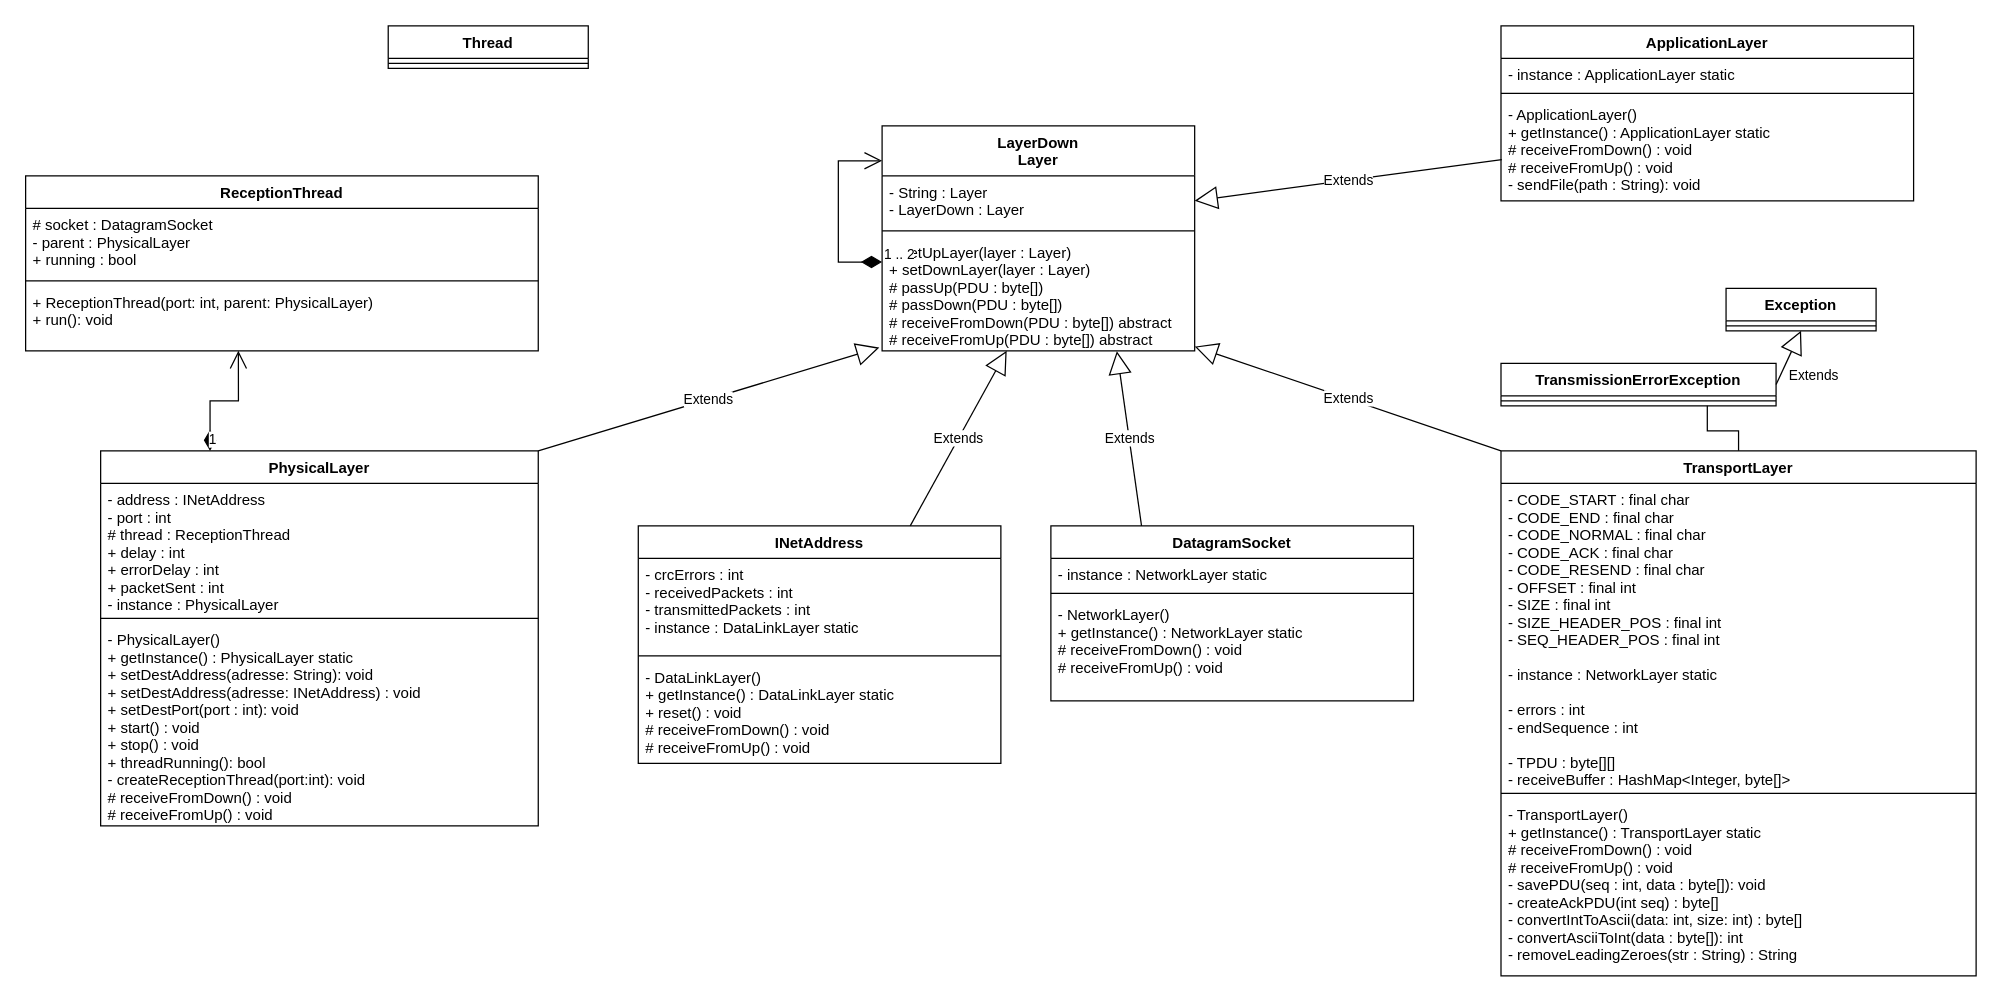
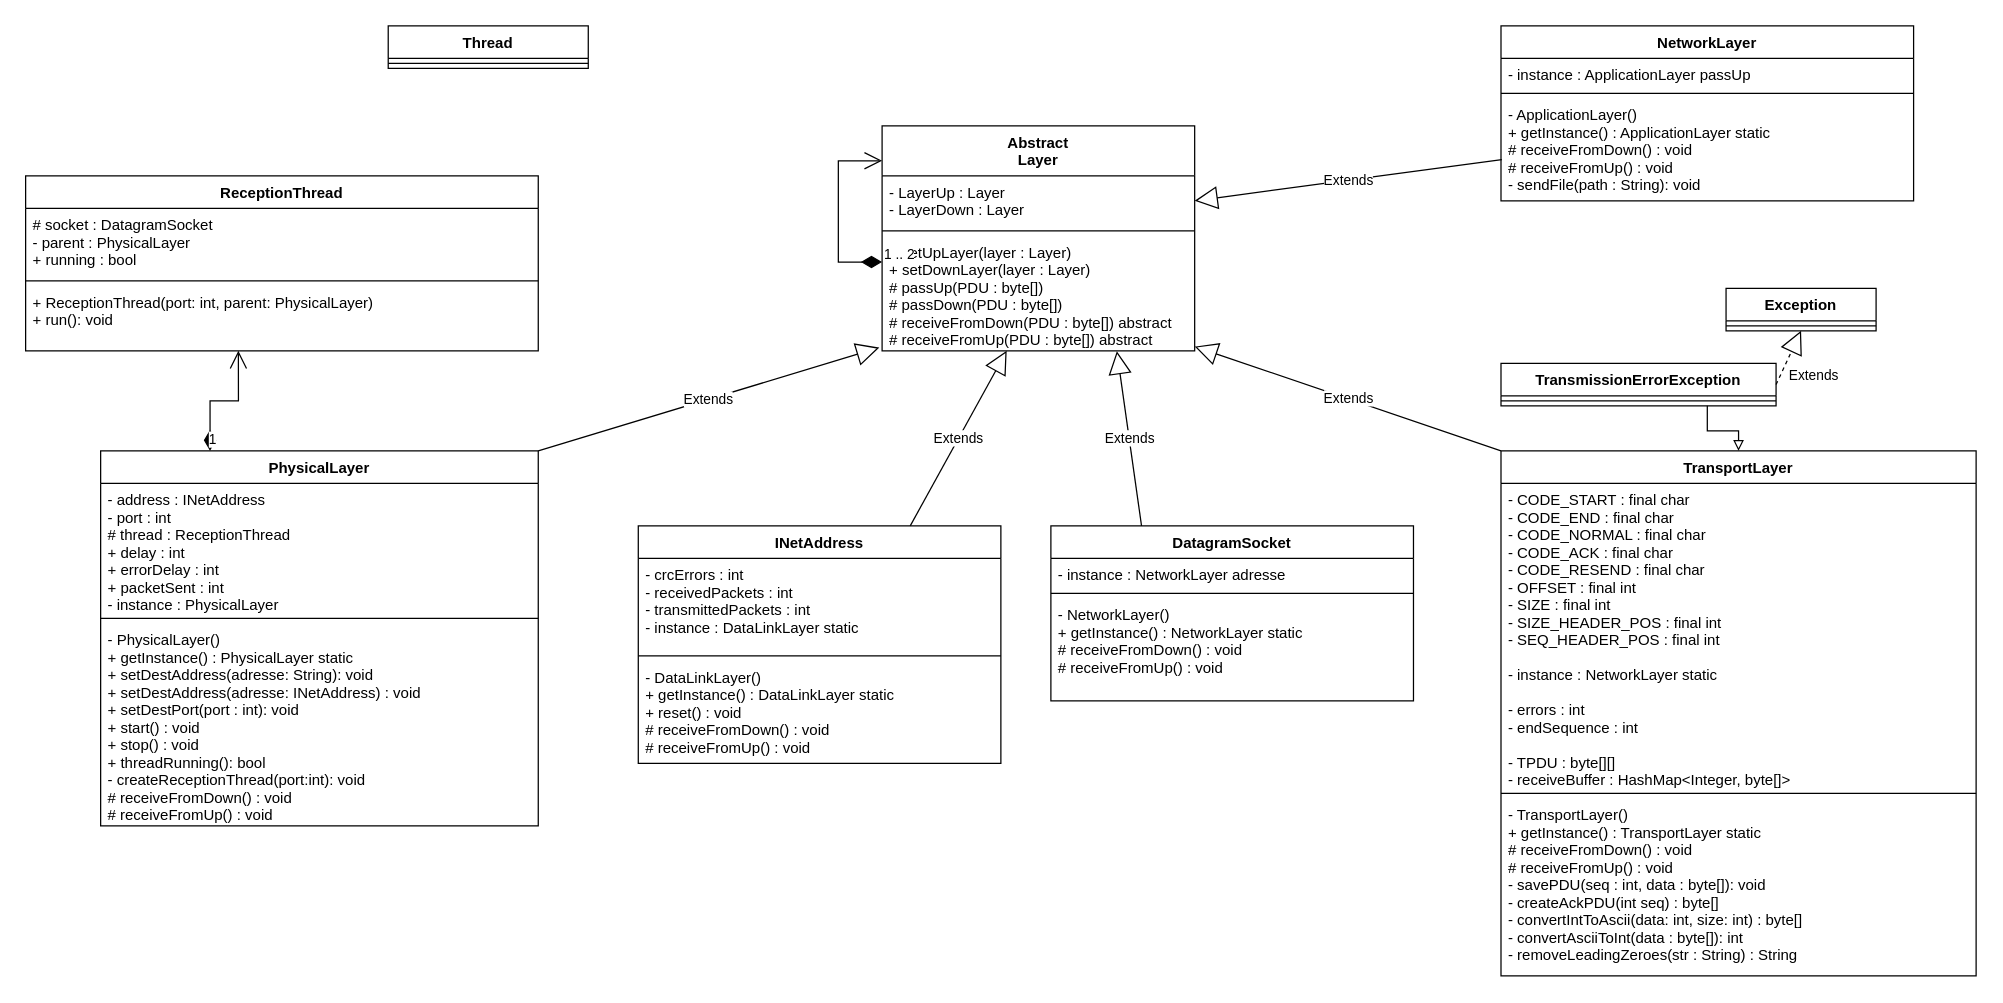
(1706, 43) -> (1706, 43)
(1639, 75) -> (1641, 75)
(1038, 143) -> (1038, 143)
(946, 193) -> (952, 193)
(1784, 367) -> (1784, 367)
(1738, 444) -> (1738, 439)
(1178, 575) -> (1184, 575)
